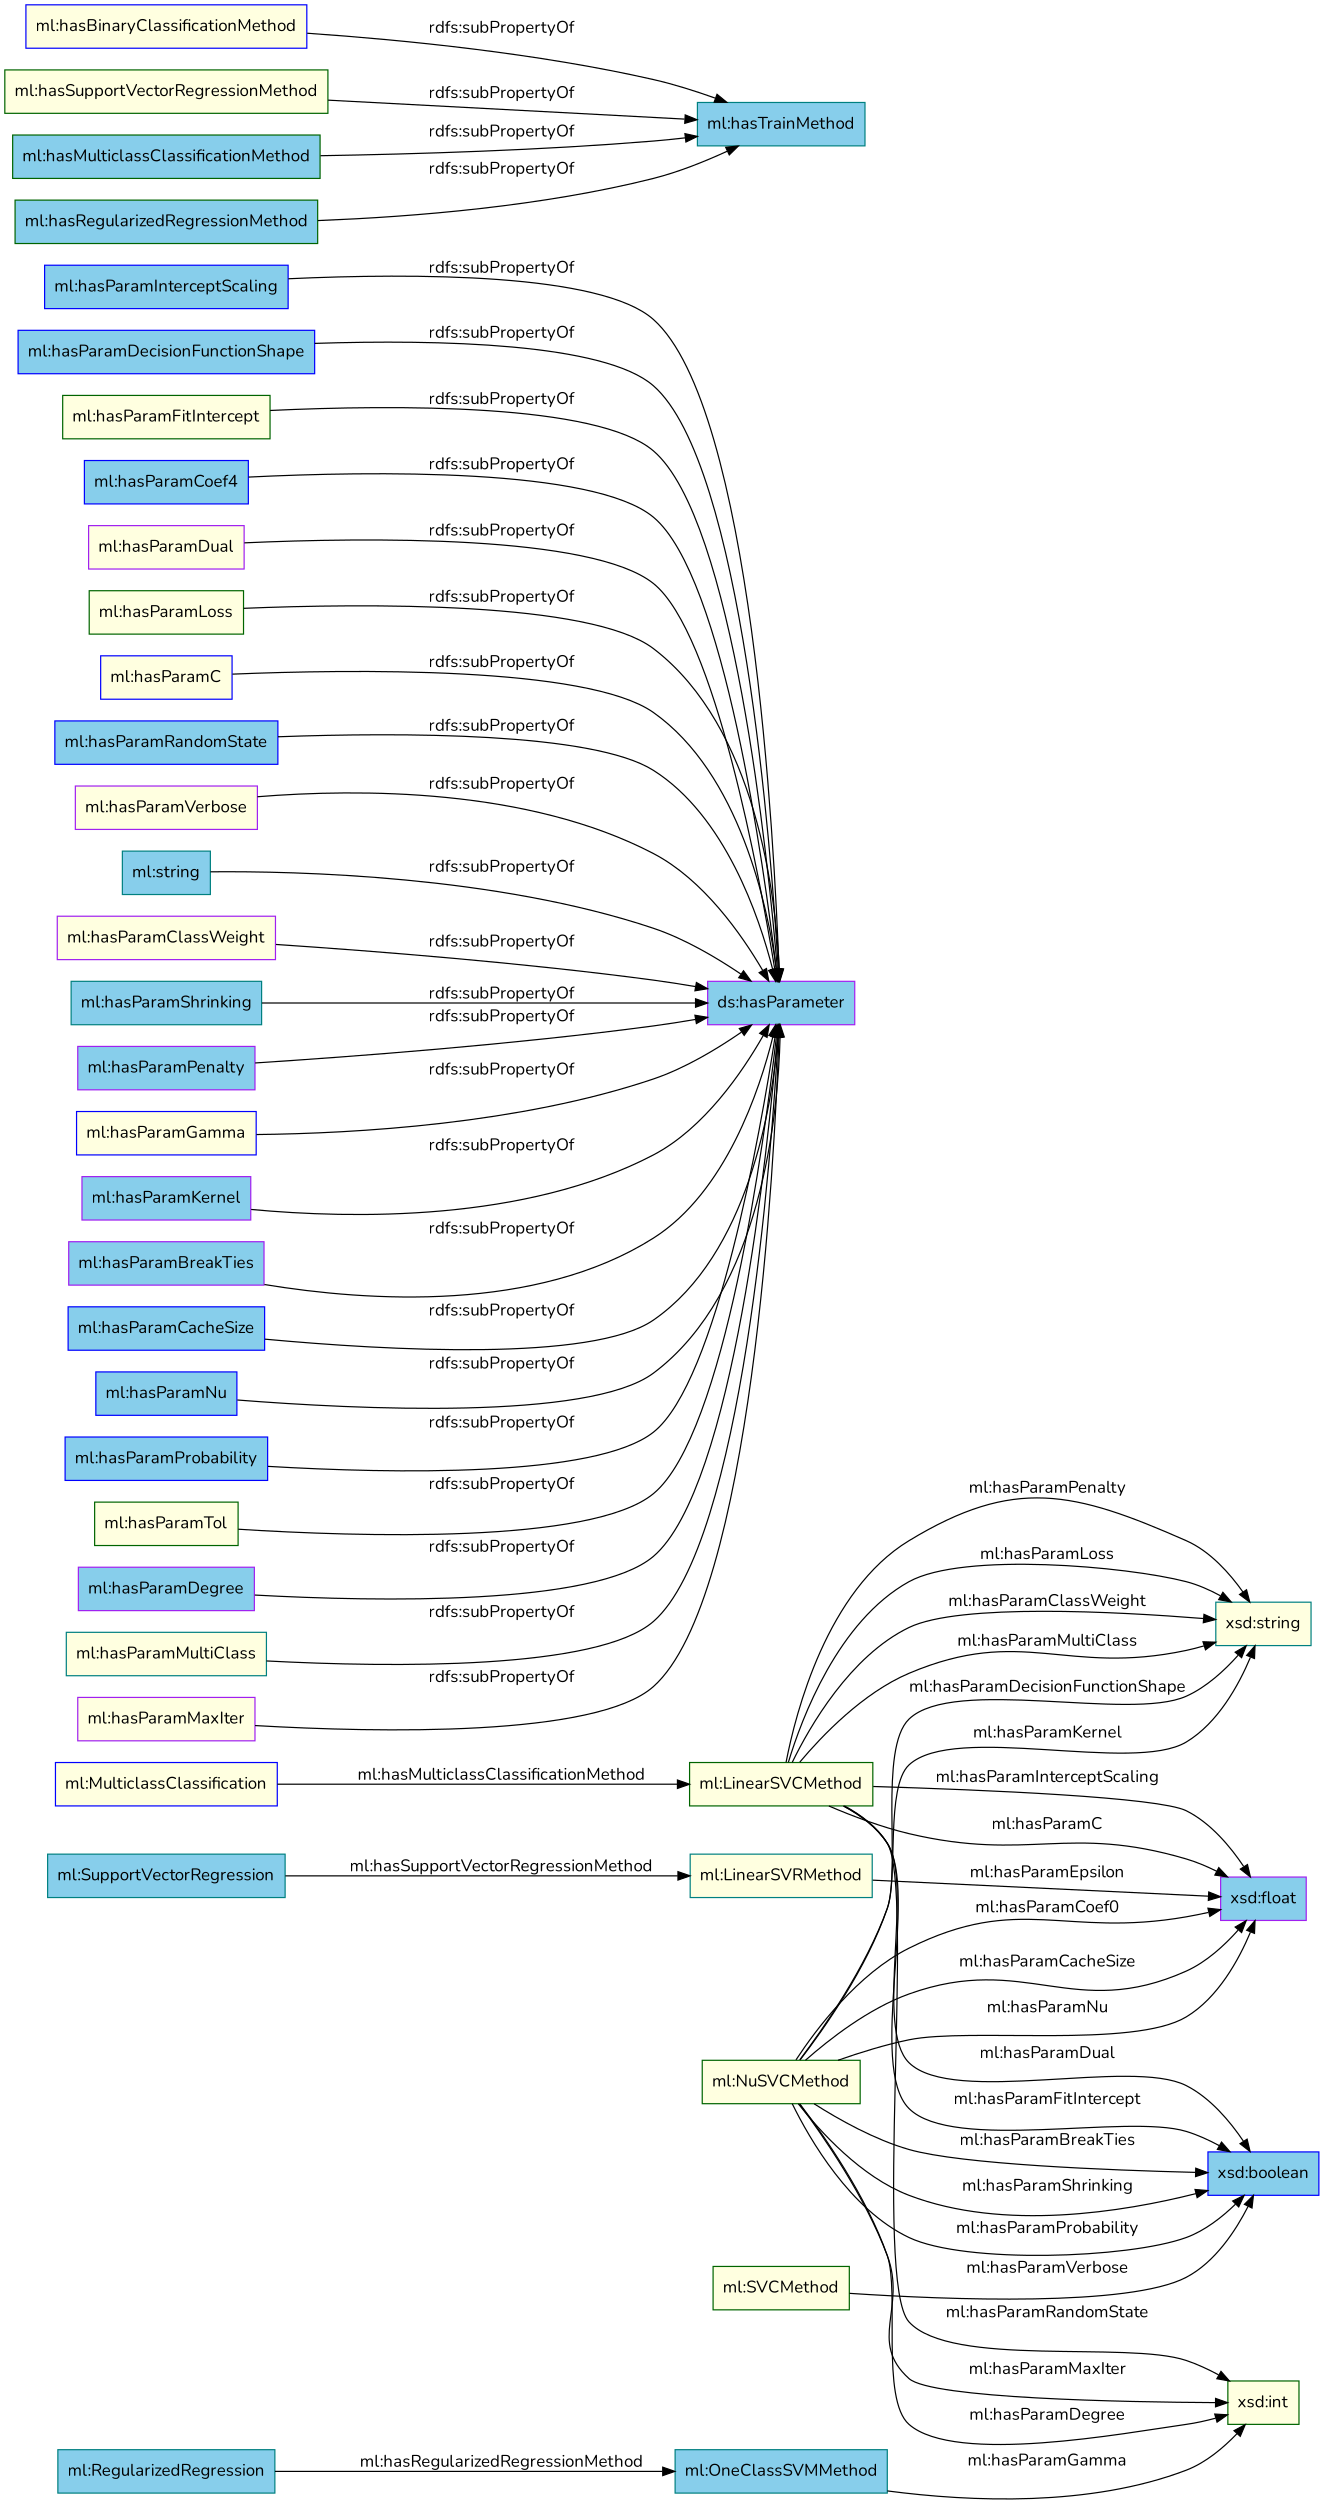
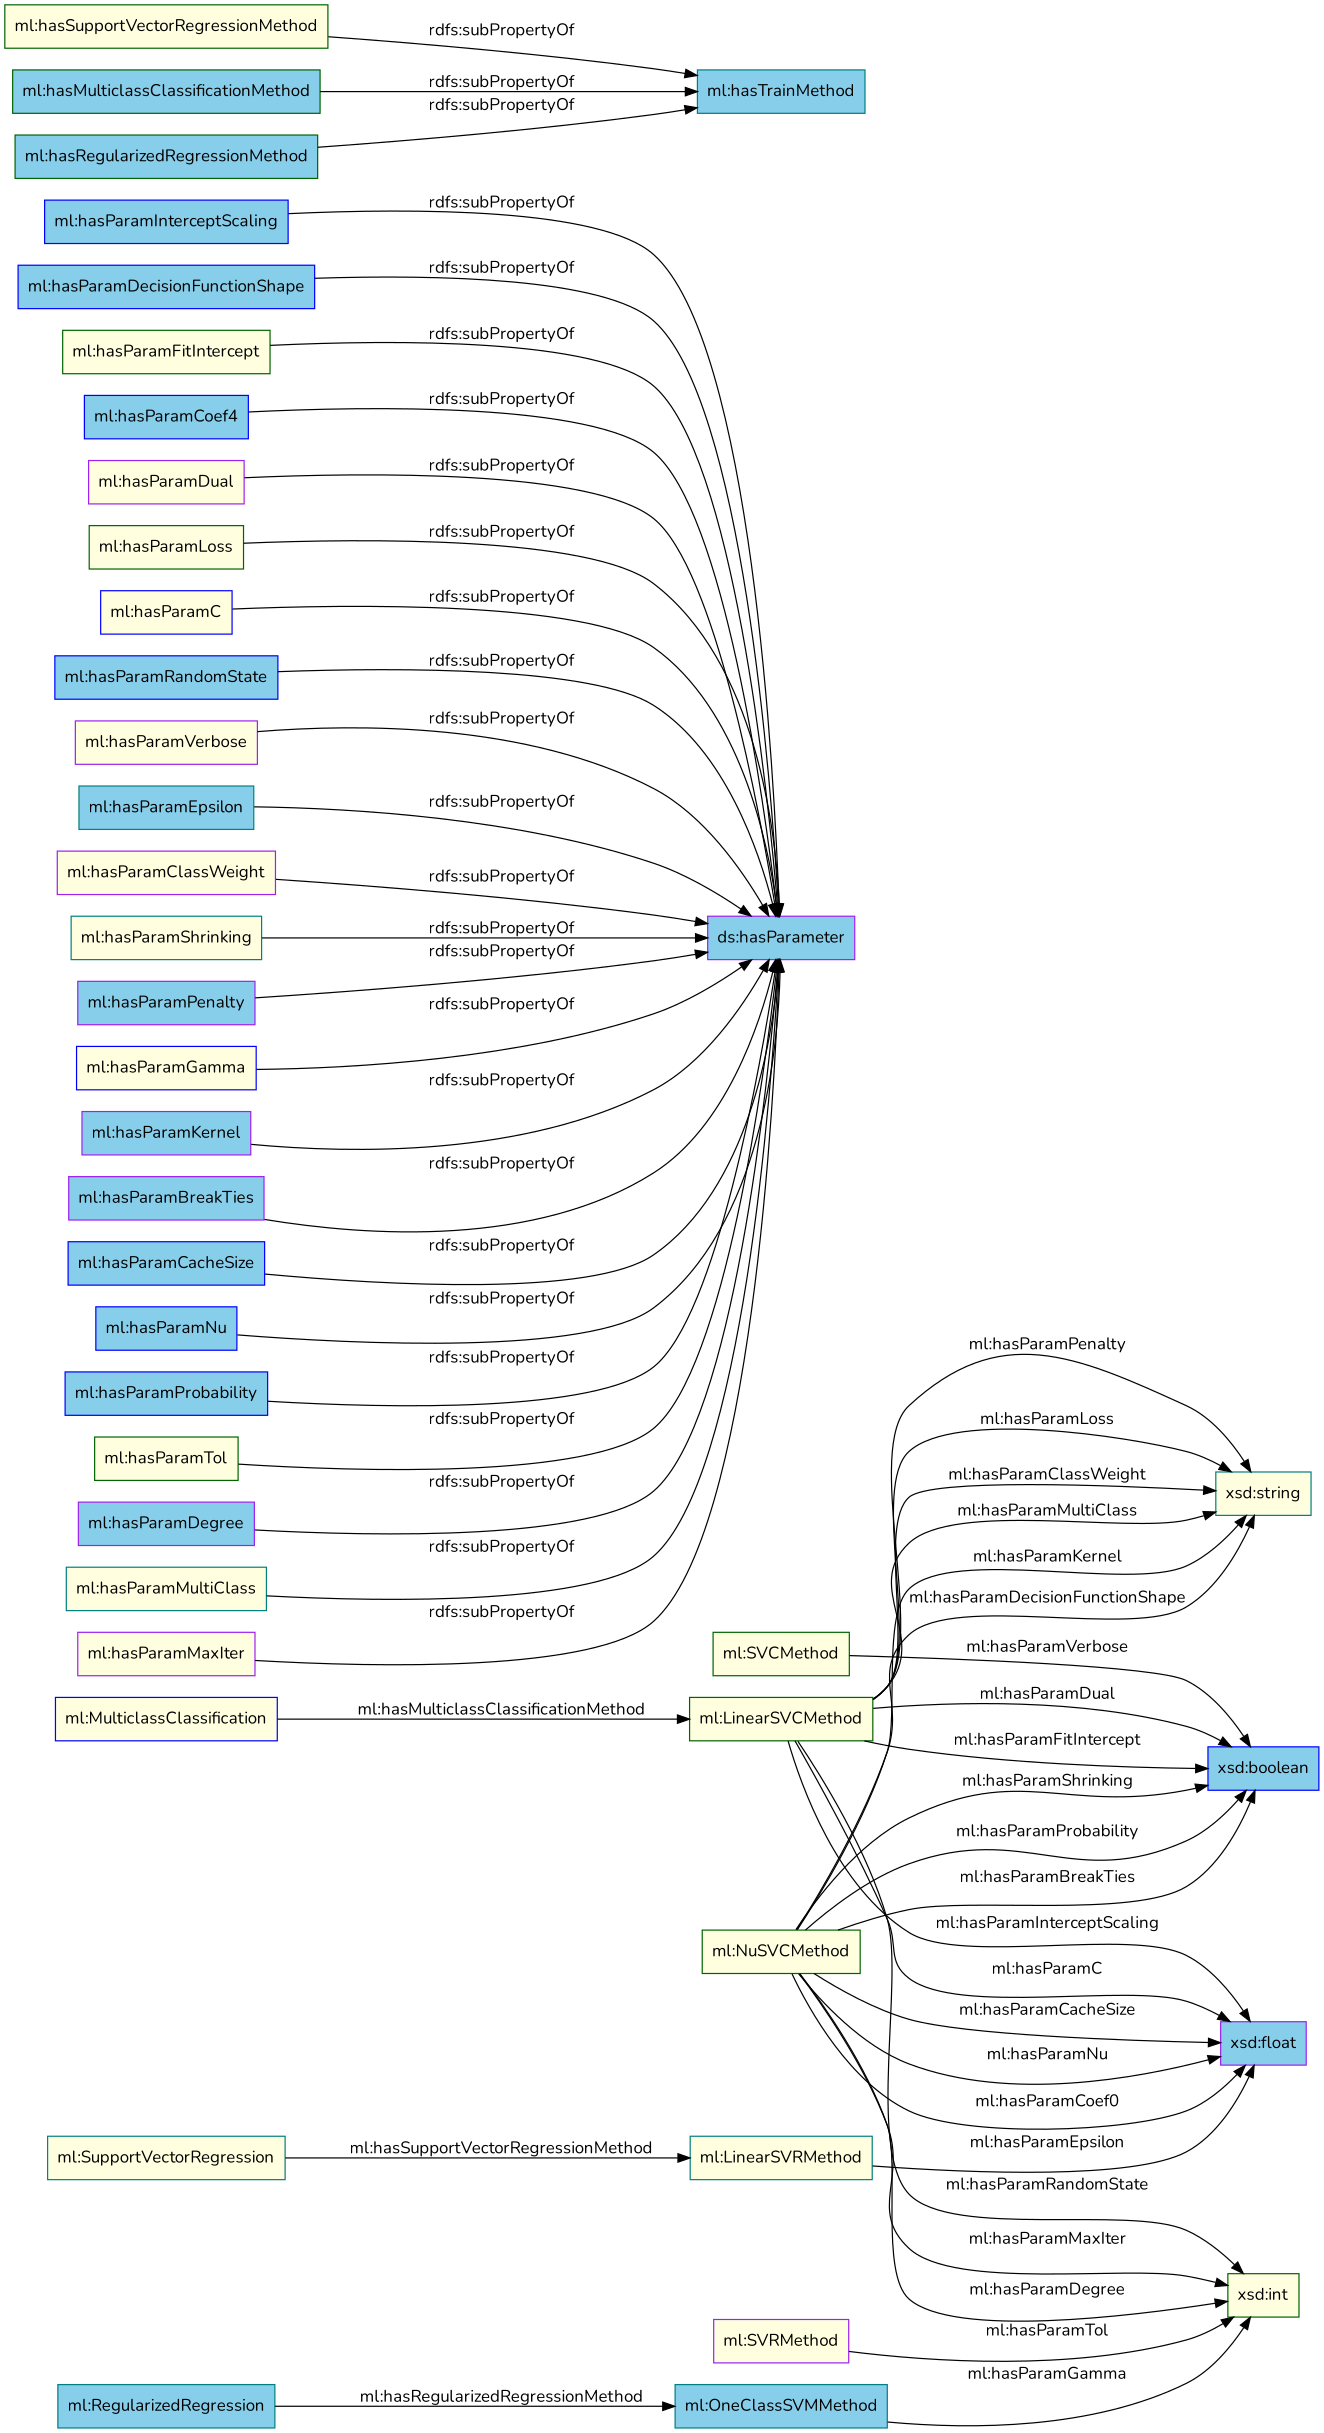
(166, 27) -> none
(166, 873) -> (166, 808)
(166, 1003) -> (166, 938)
(166, 1876) -> (166, 2158)
none -> (781, 2341)
